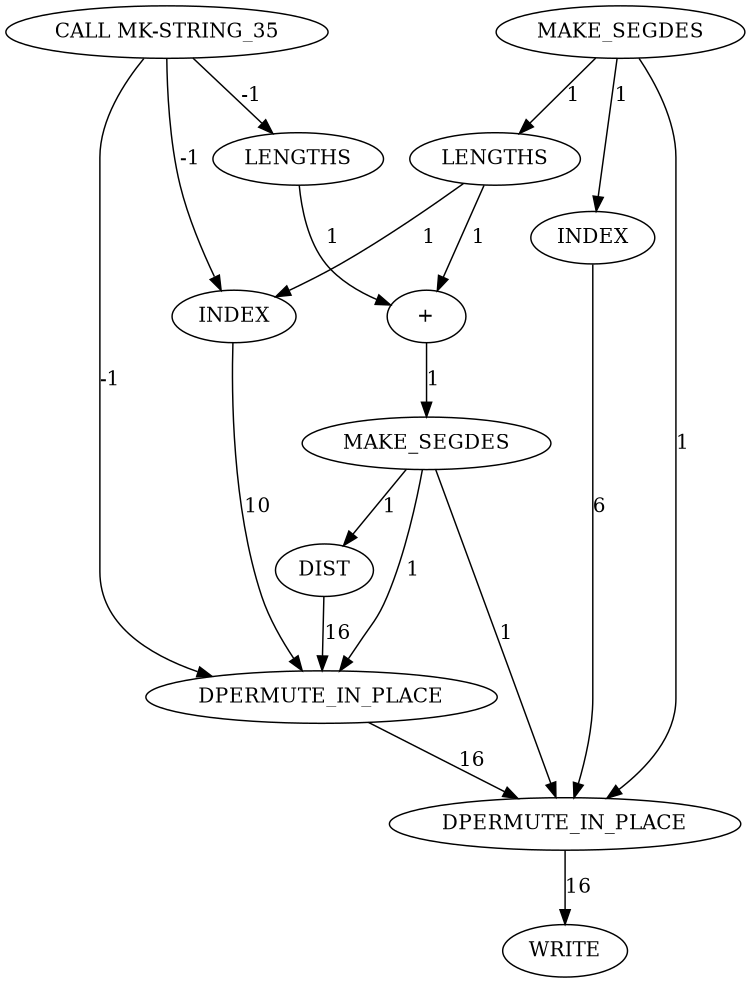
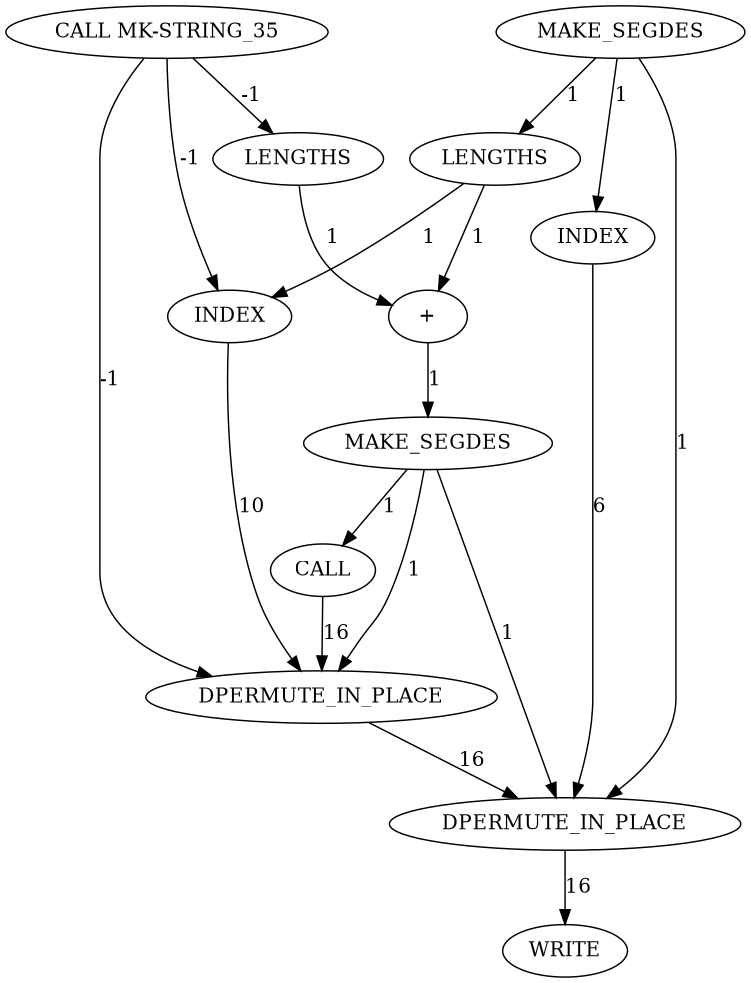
(324, 570) -> (323, 570)
